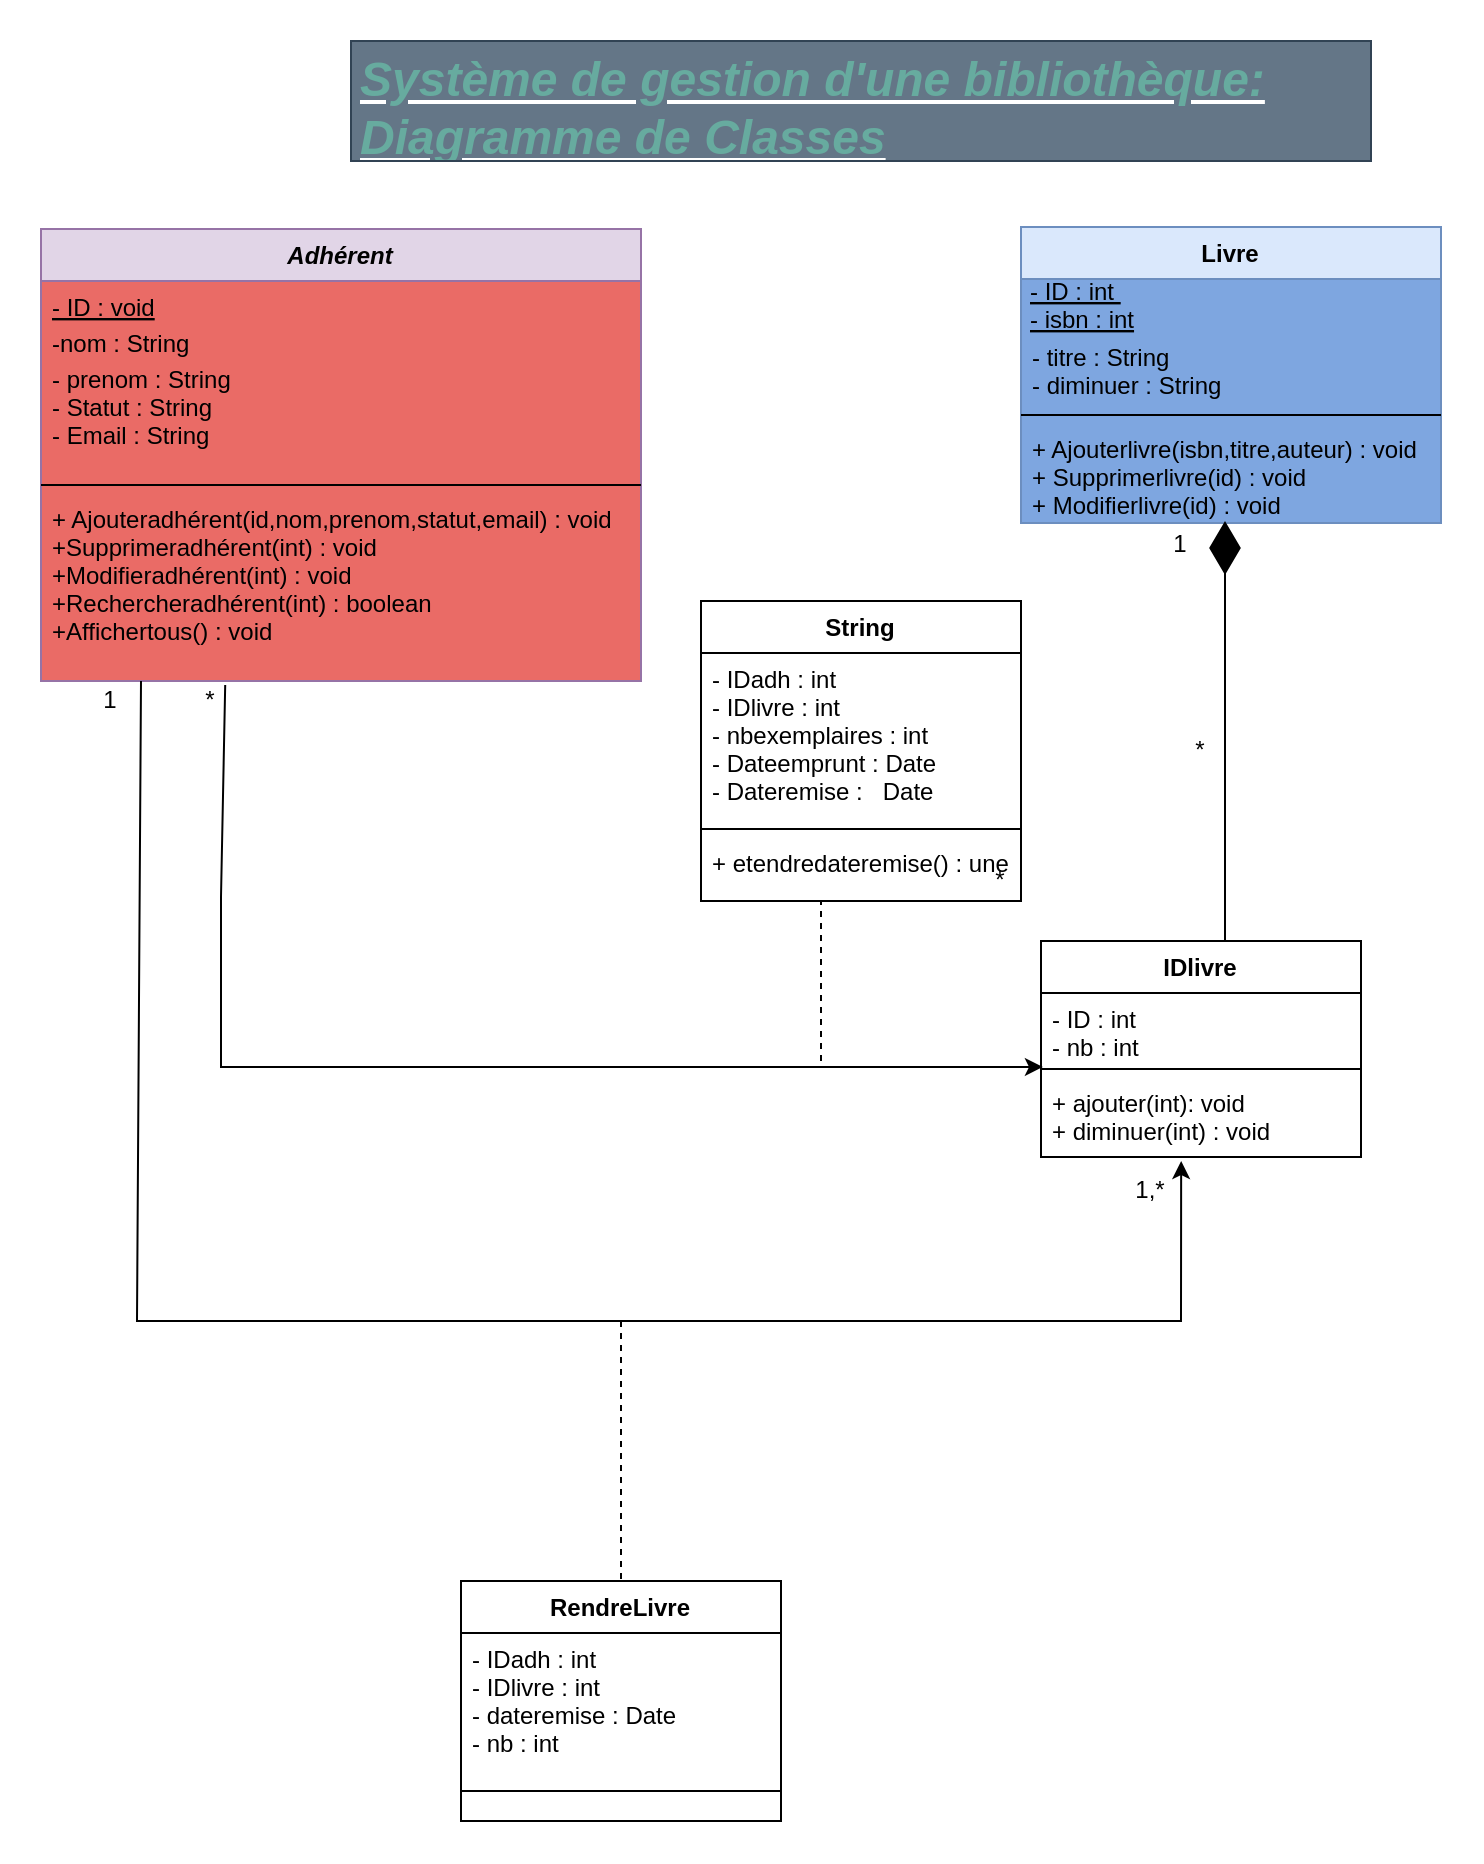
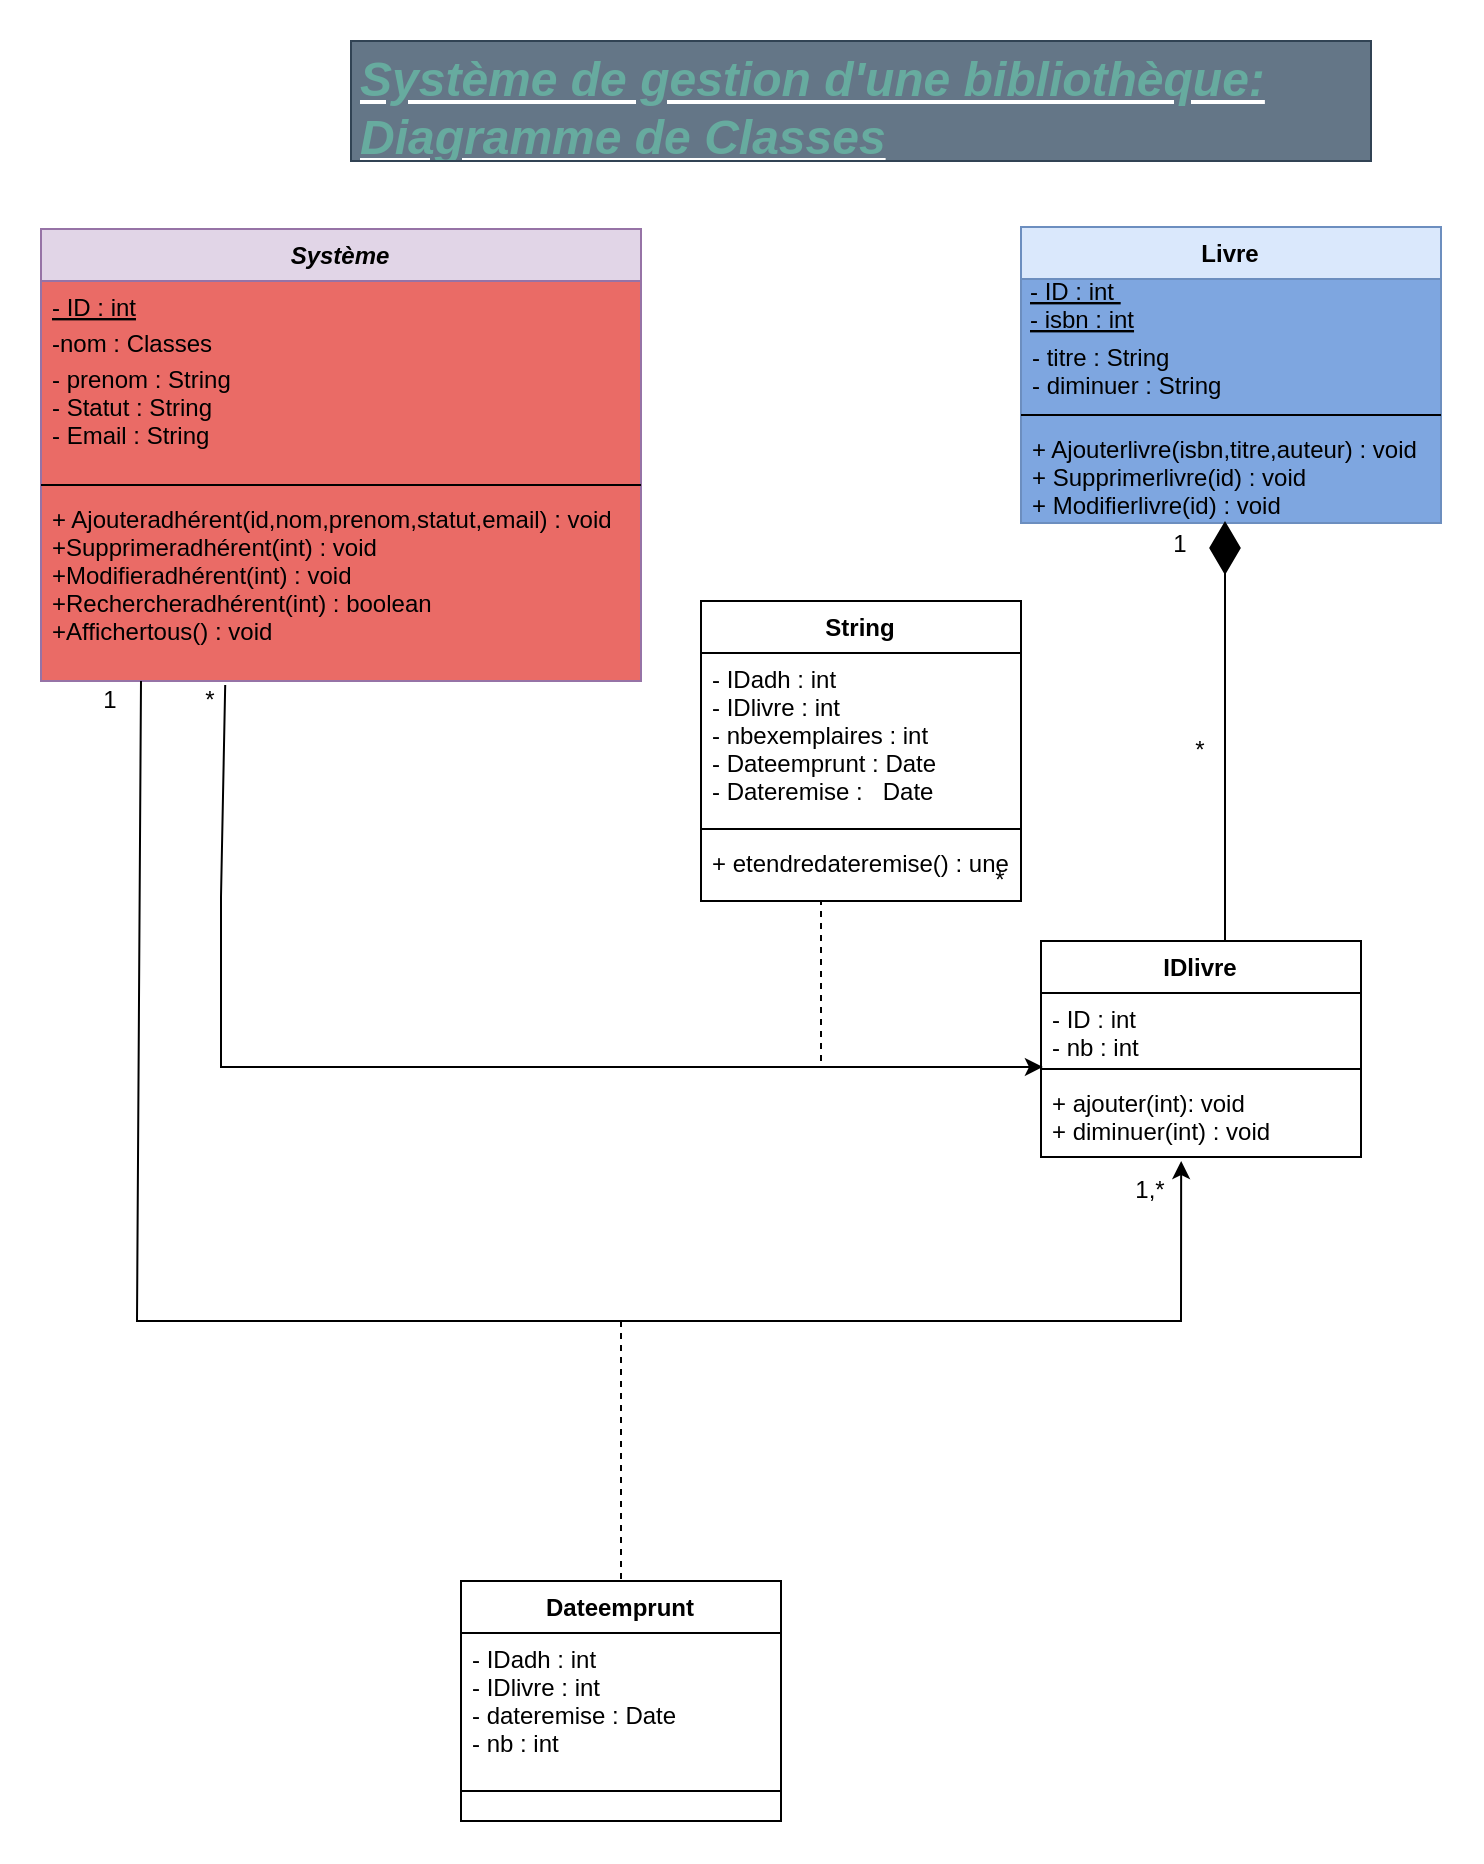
(340, 256) -> (340, 256)
(110, 308) -> (104, 308)
(127, 344) -> (134, 344)
(620, 1608) -> (620, 1608)
